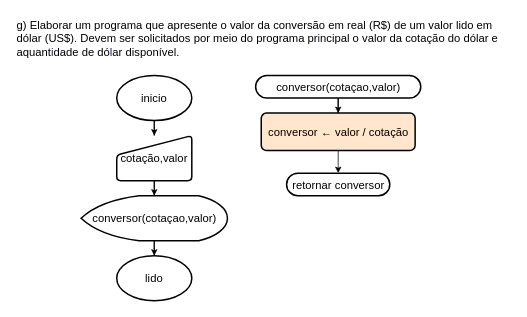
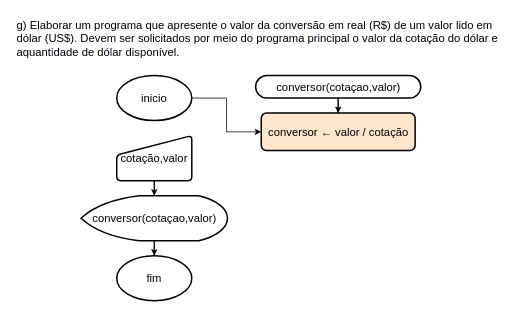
(154, 130) -> (226, 115)
(338, 158) -> none
(338, 184) -> none
(154, 278) -> (154, 278)
